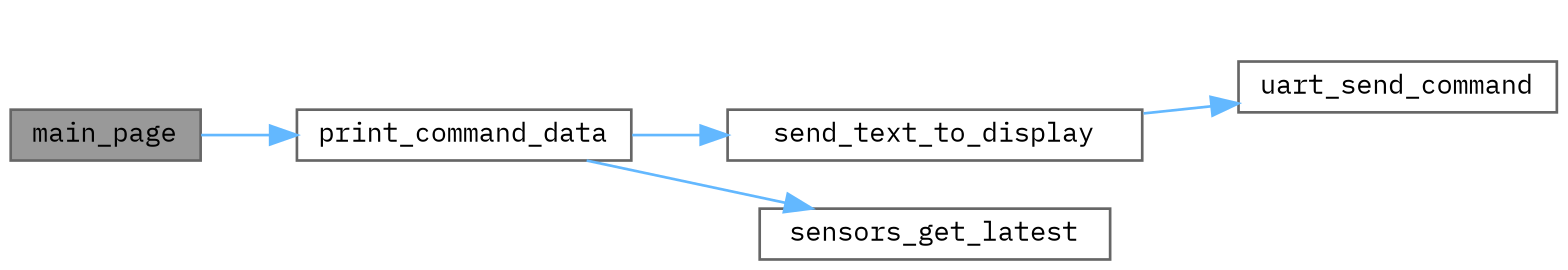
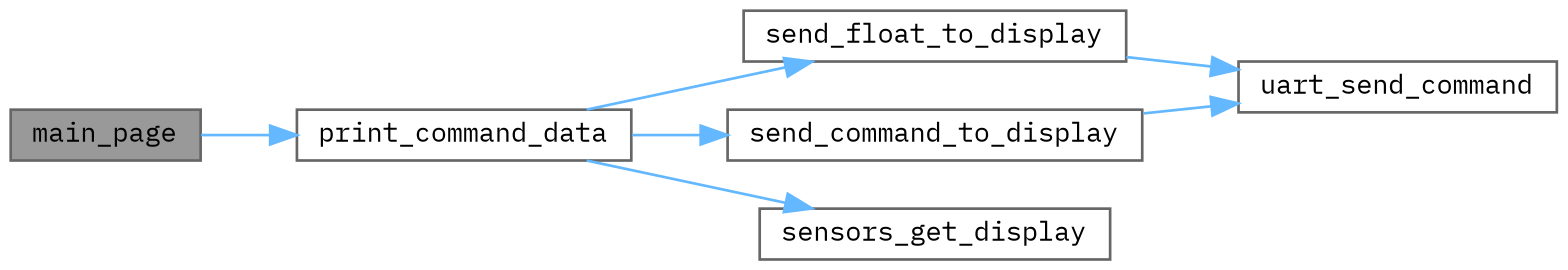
none -> (935, 36)
(935, 135) -> (935, 135)
(935, 234) -> (935, 234)
